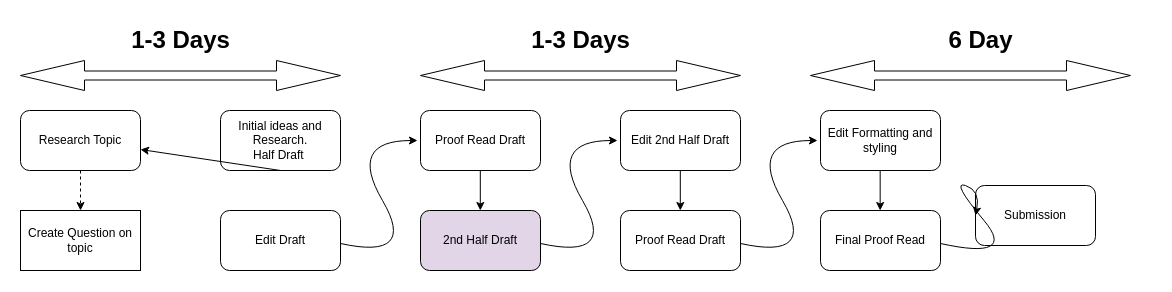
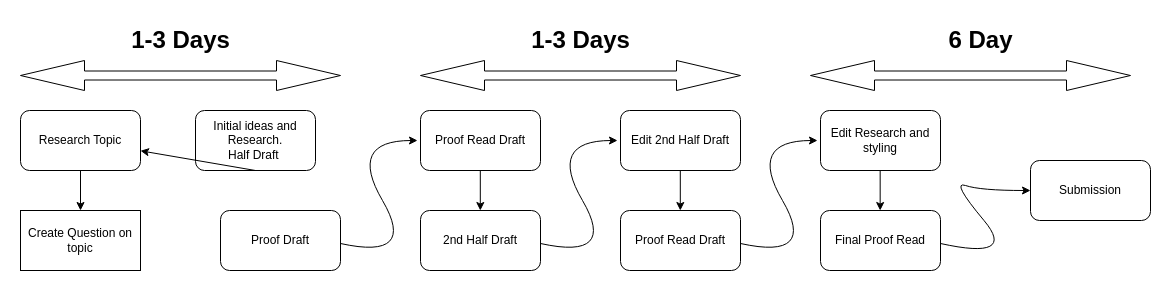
(281, 141) -> (256, 141)
(881, 141) -> (881, 141)
(81, 187) -> (81, 187)
(1036, 216) -> (1091, 191)
(281, 241) -> (281, 241)
(481, 241) -> (481, 241)
